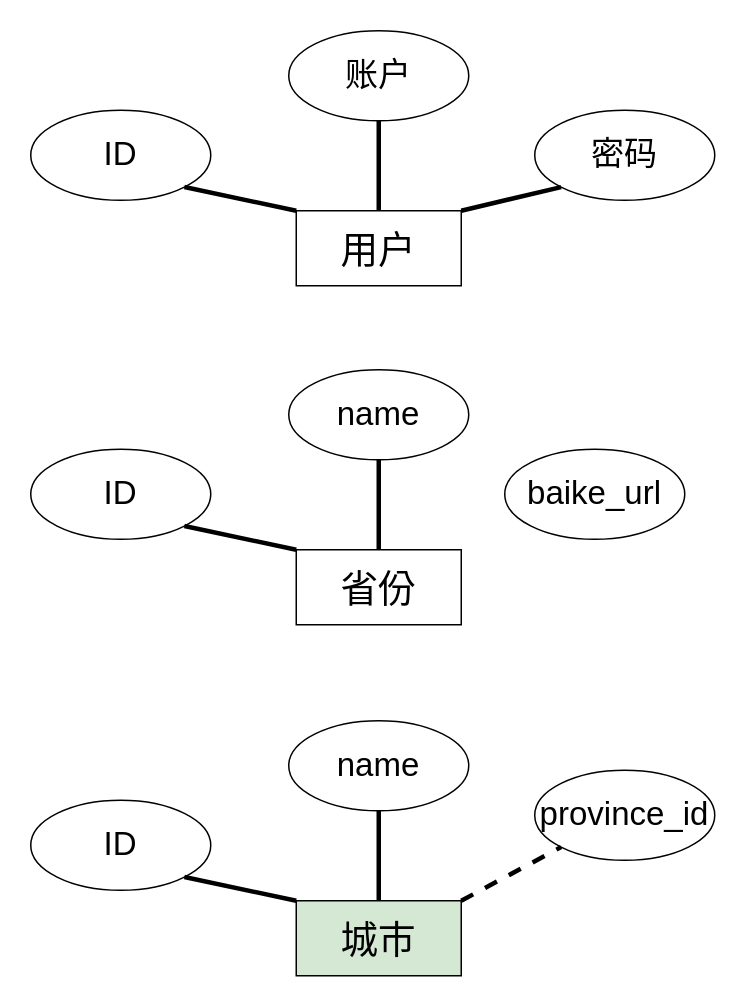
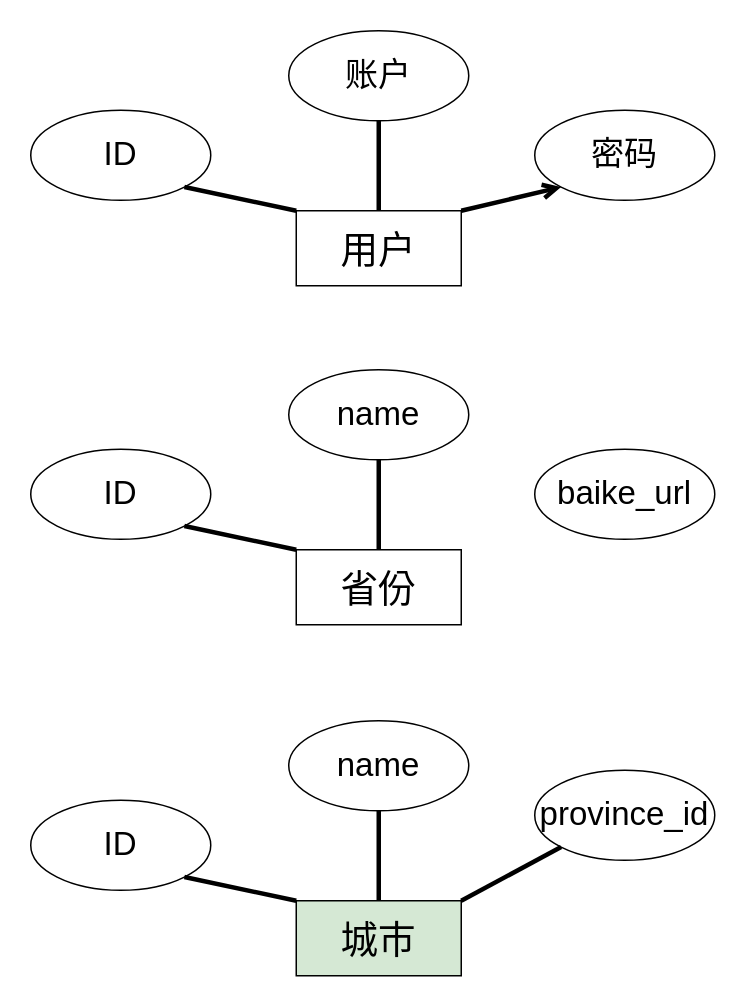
(552, 189) -> (547, 190)
(595, 494) -> (625, 494)
(479, 891) -> (479, 891)
